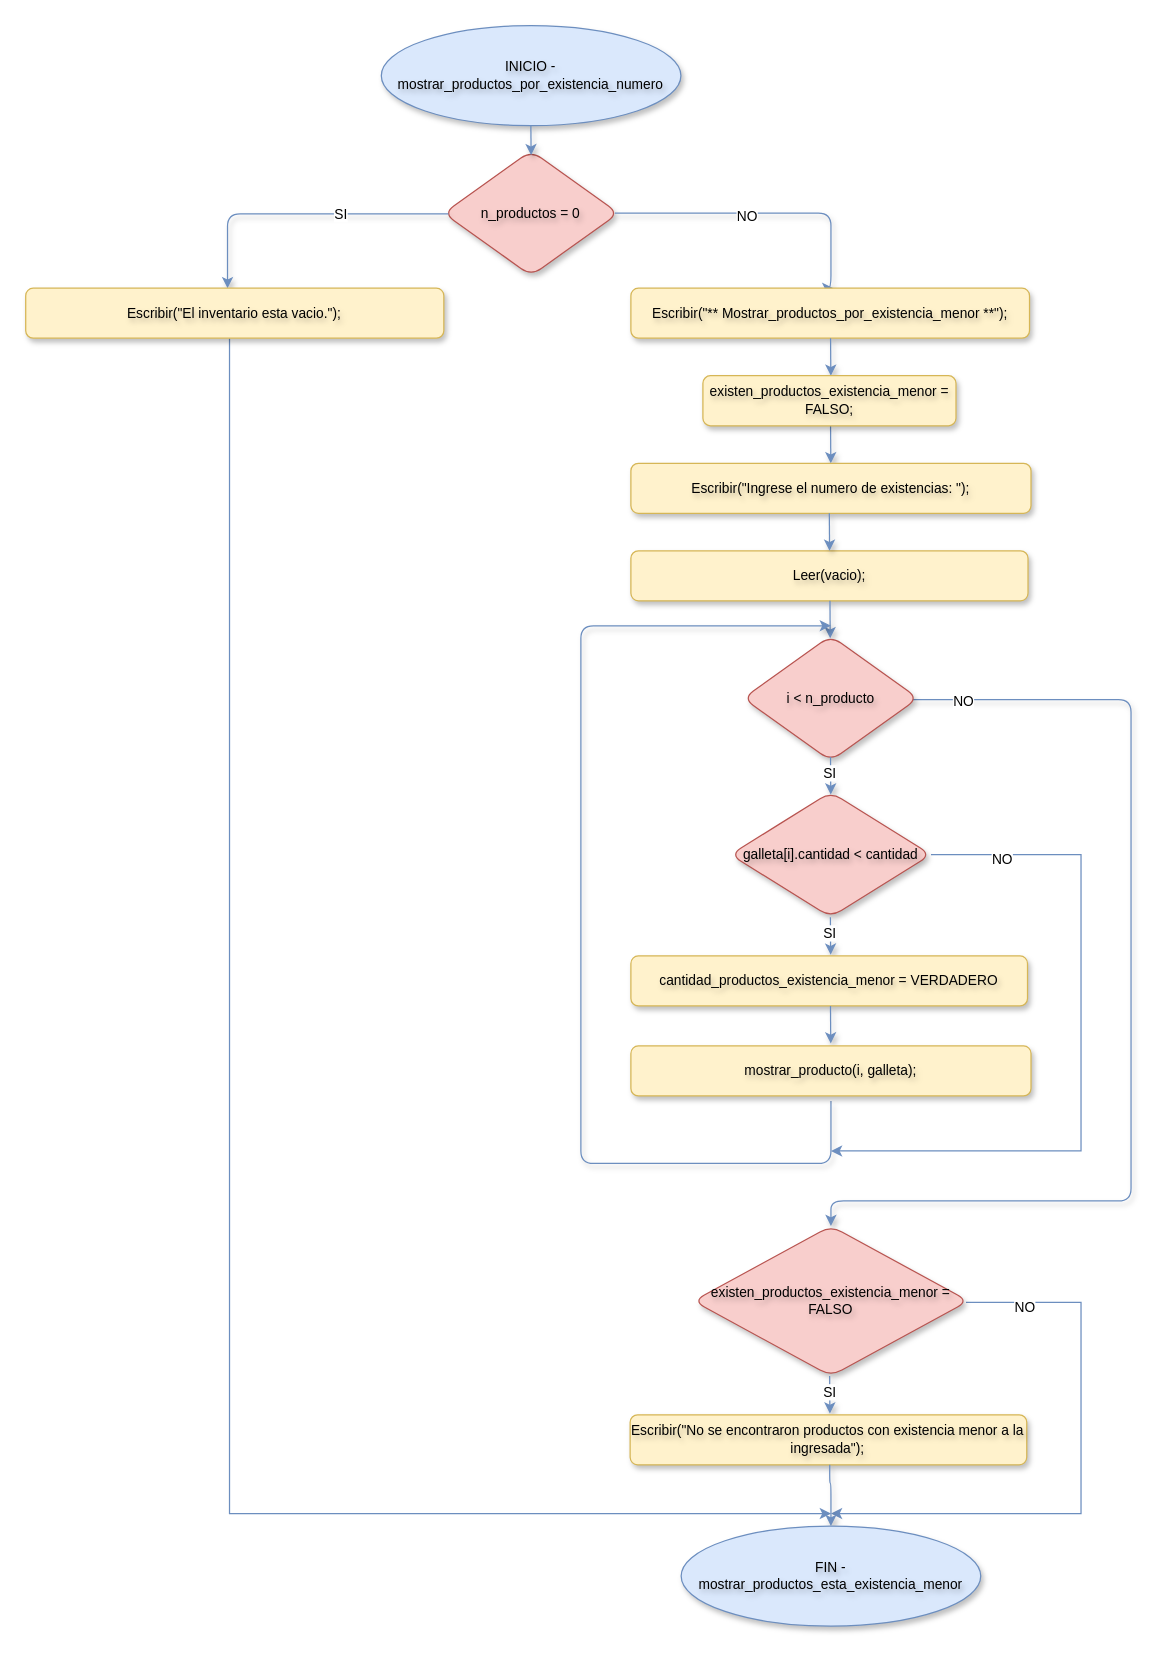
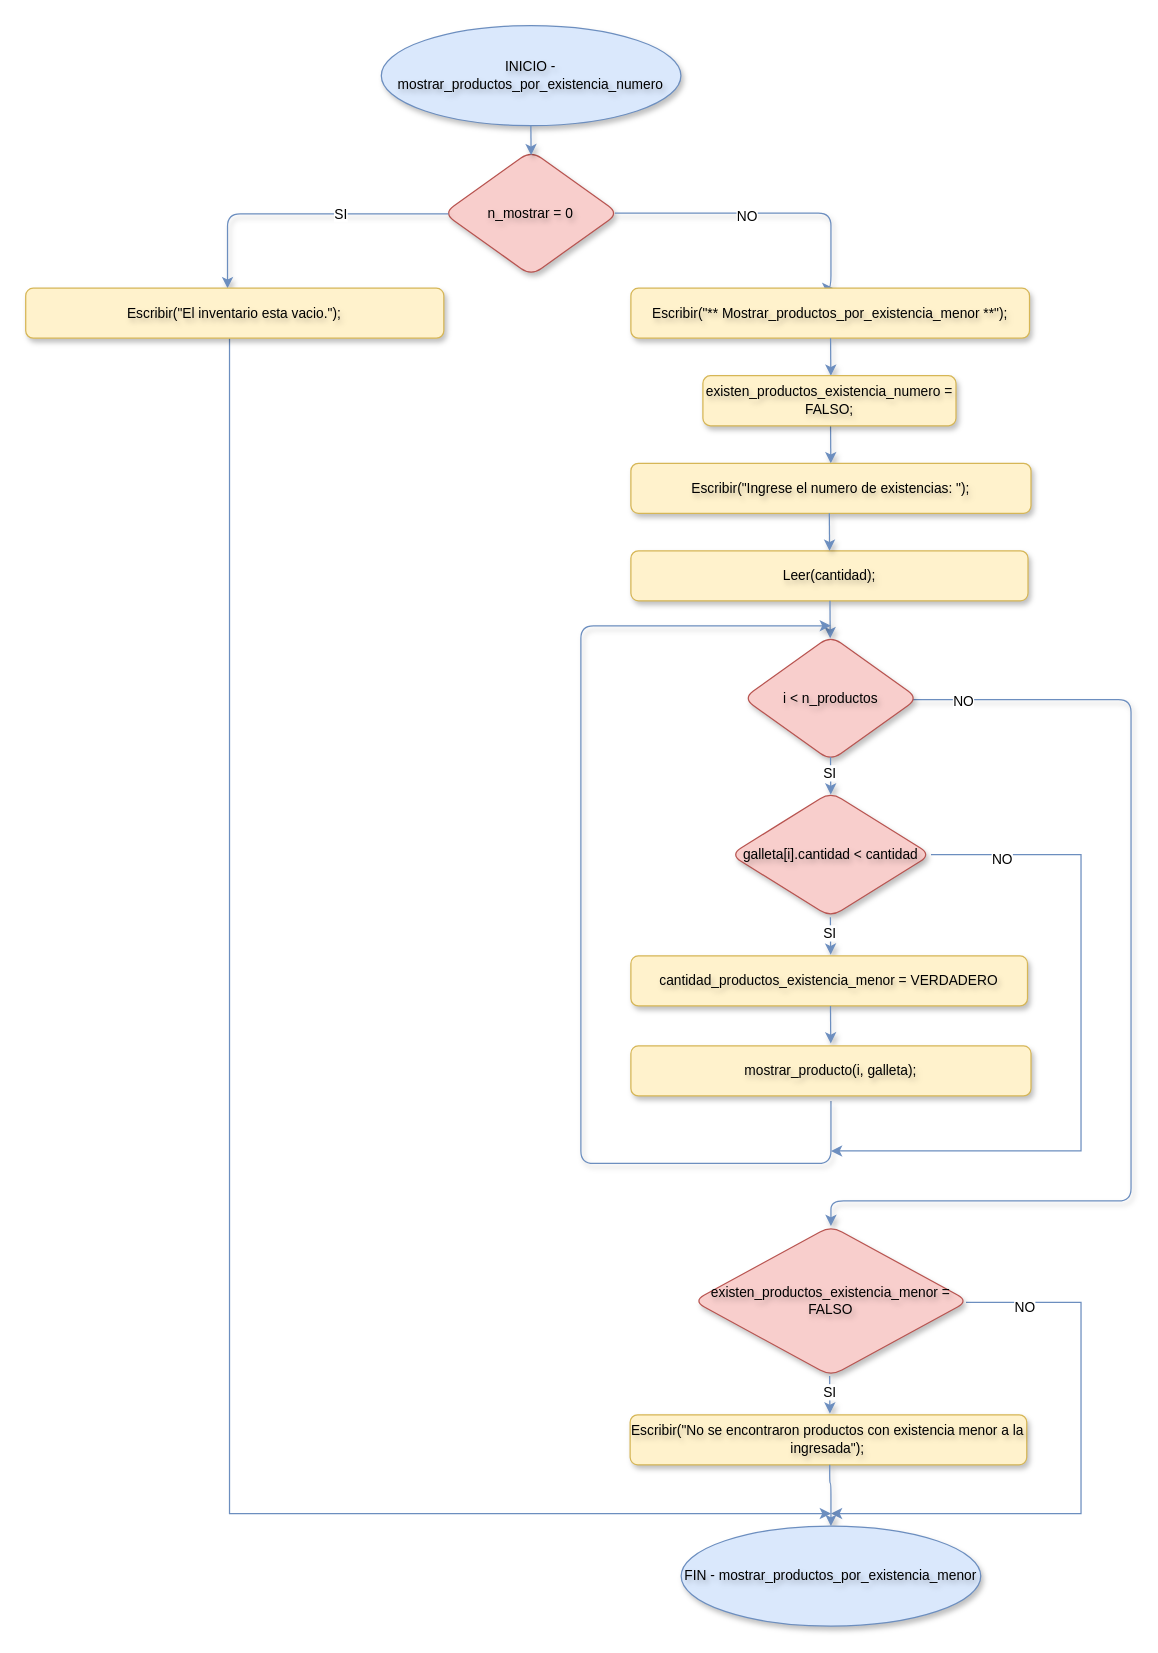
(531, 213) -> (531, 213)
(829, 401) -> (829, 401)
(829, 576) -> (829, 576)
(831, 698) -> (831, 698)
(831, 1576) -> (831, 1576)
